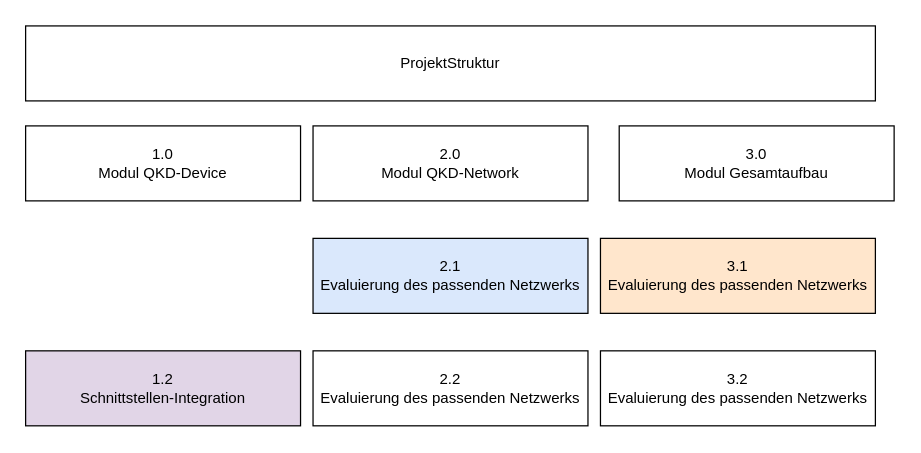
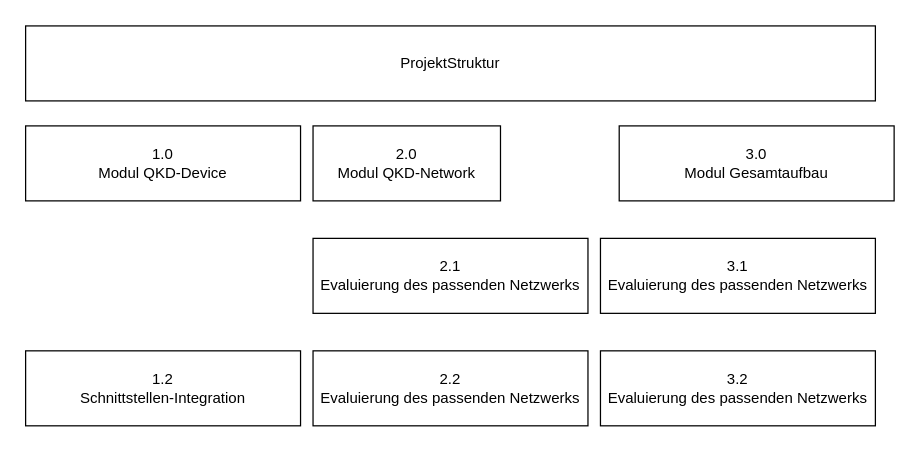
(451, 163) -> (407, 163)
(451, 276) -> (451, 276)
(738, 276) -> (738, 276)
(163, 388) -> (163, 388)
